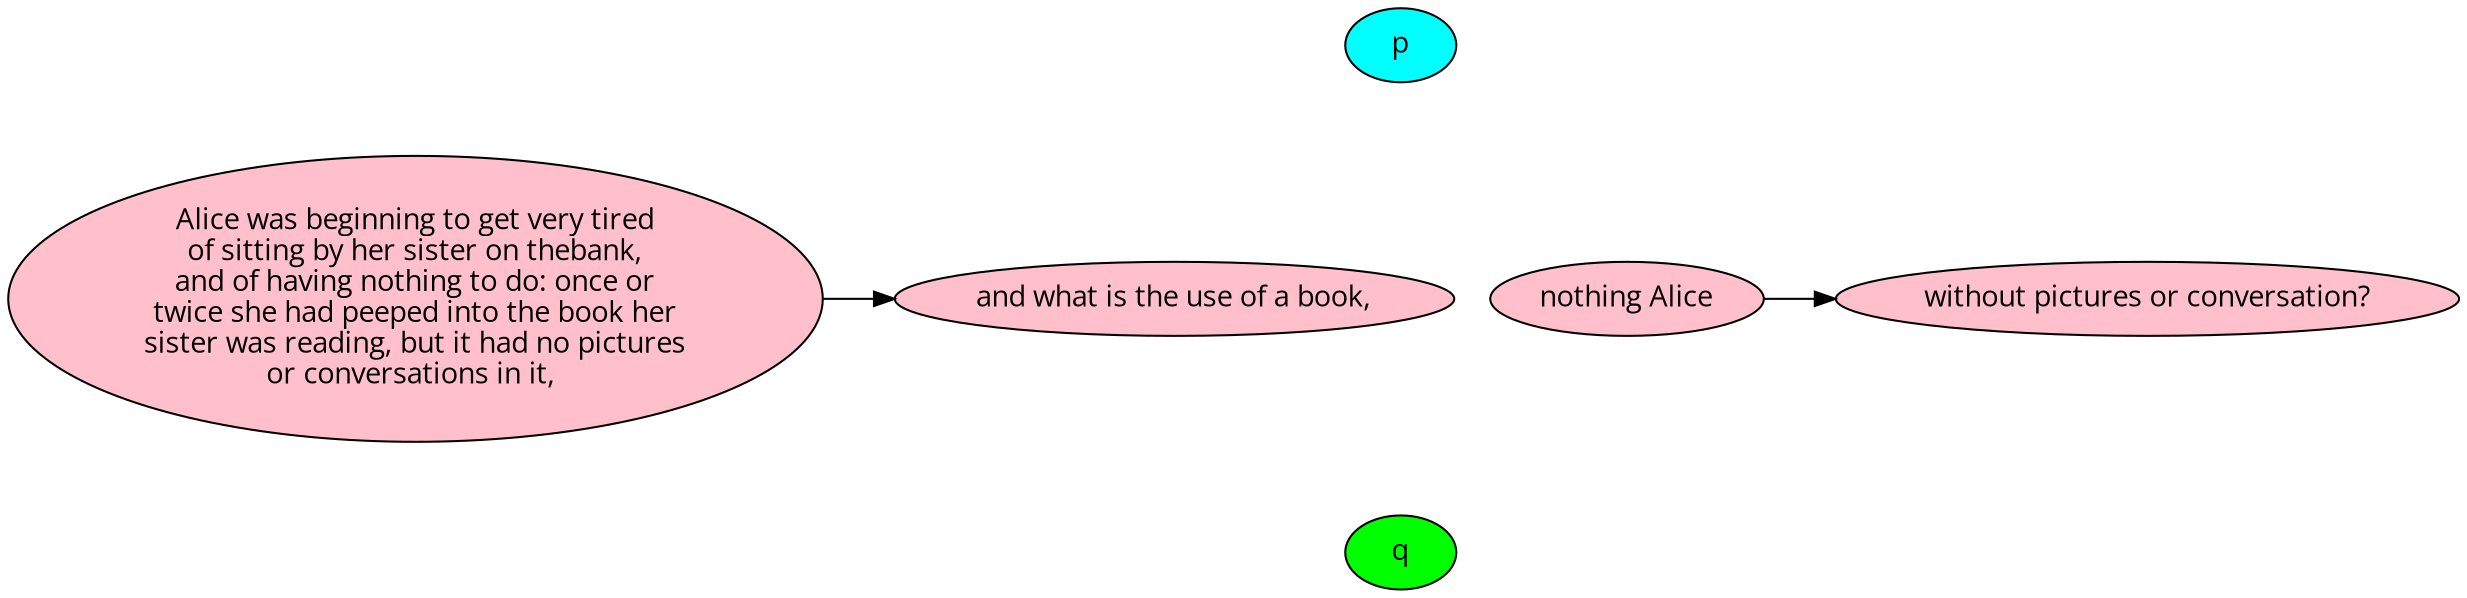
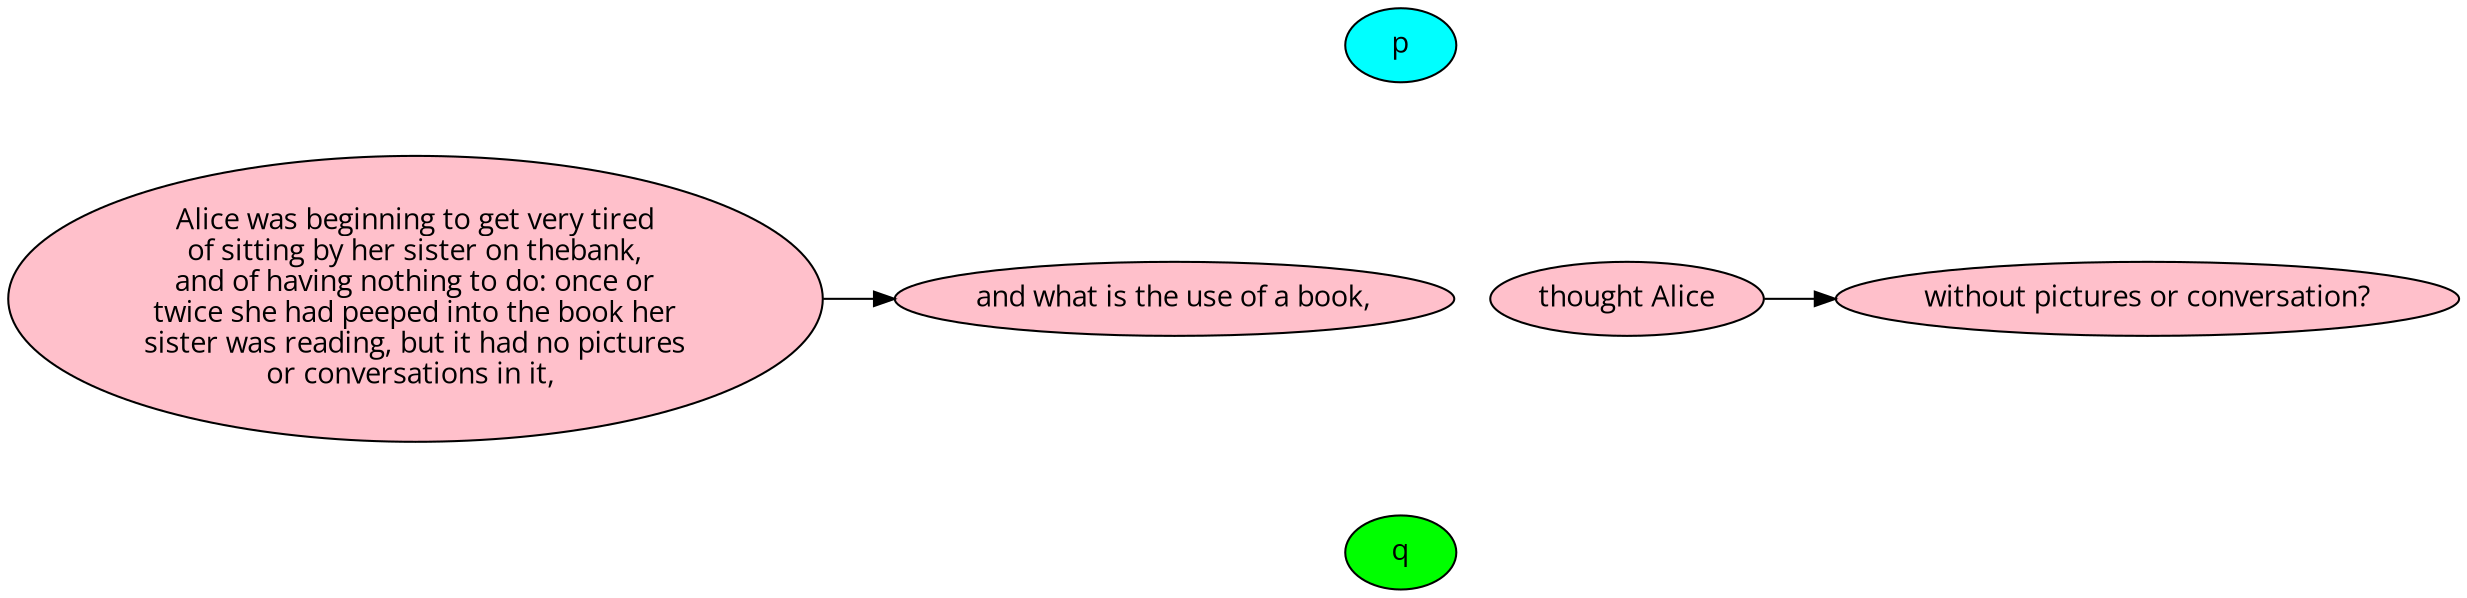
(1627, 299) -> (1627, 299)
